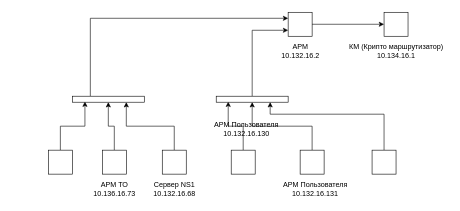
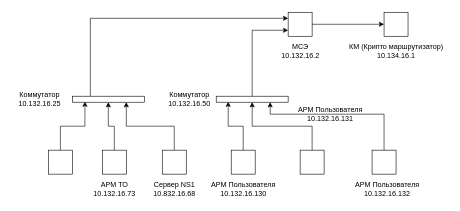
(301, 51) -> (301, 51)
none -> (39, 99)
none -> (189, 99)
(246, 129) -> (243, 189)
(115, 189) -> (115, 189)
(175, 189) -> (175, 189)
(315, 189) -> (330, 114)
none -> (387, 189)
